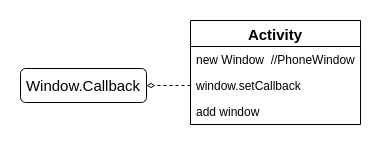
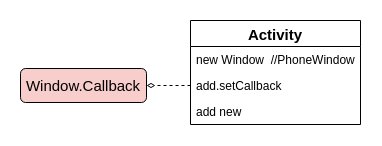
(84, 86) -> (84, 86)
(250, 86) -> (242, 86)
(226, 112) -> (218, 112)
